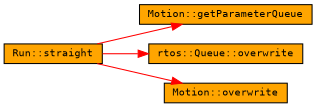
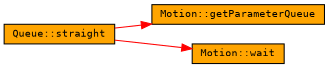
(53, 54) -> (59, 34)
(226, 54) -> none
(226, 93) -> (238, 54)
